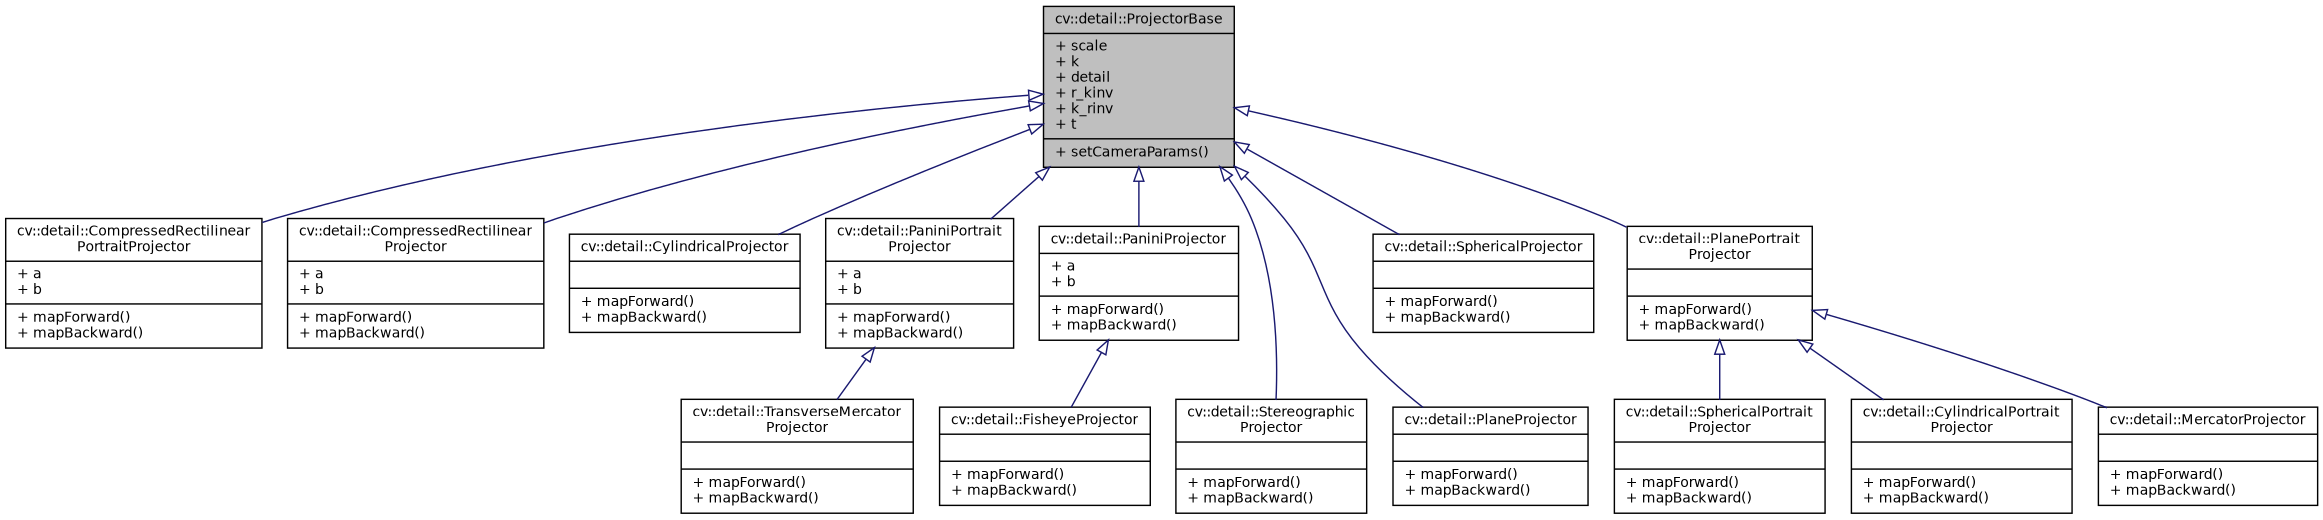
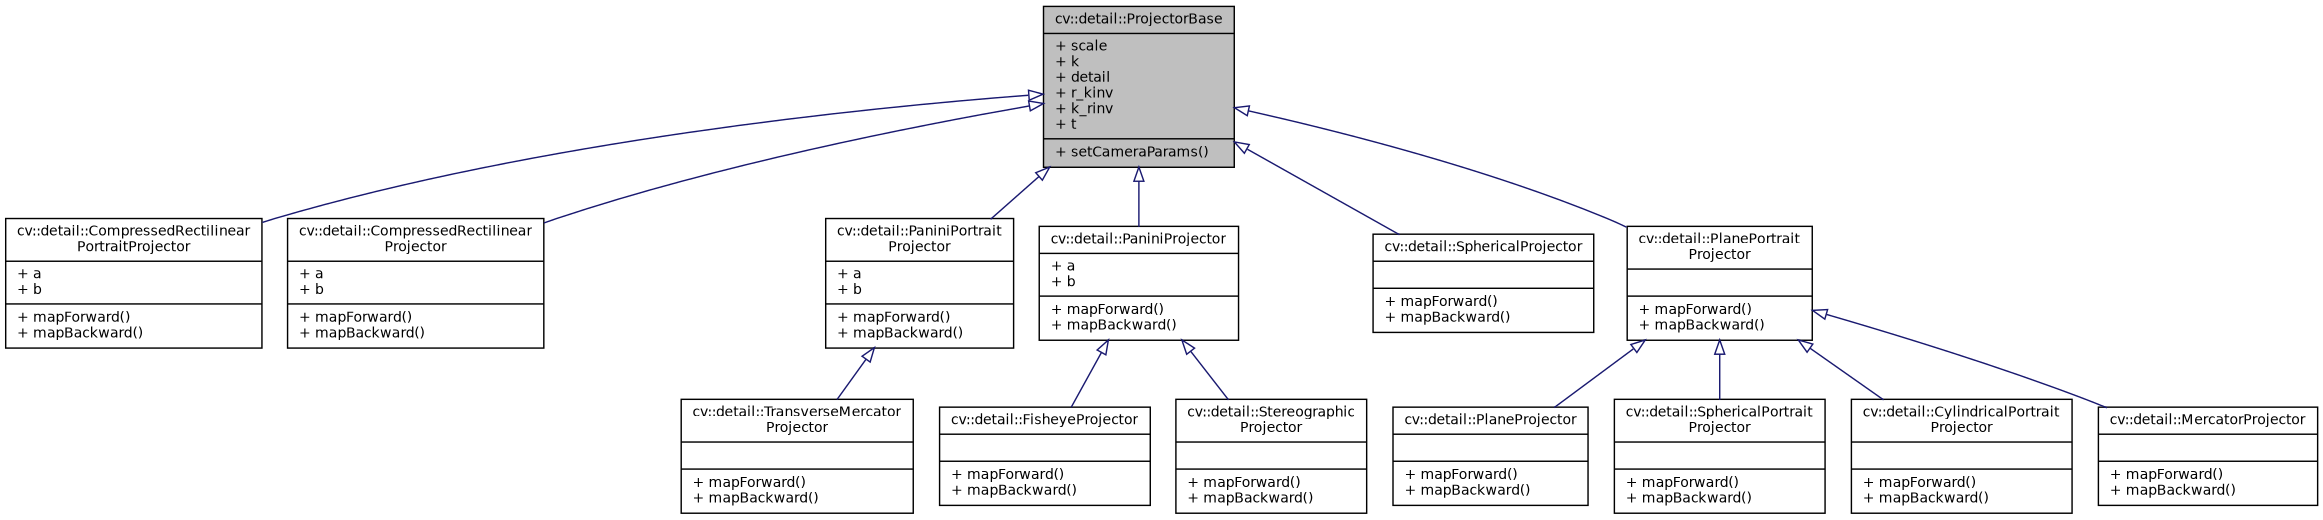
(685, 283) -> none
(1270, 285) -> (1210, 376)
(1327, 297) -> (1594, 378)
